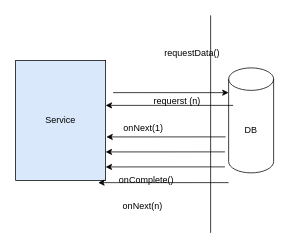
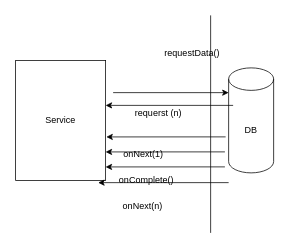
(177, 102) -> (158, 113)
(60, 120) -> (60, 120)
(143, 128) -> (143, 154)
